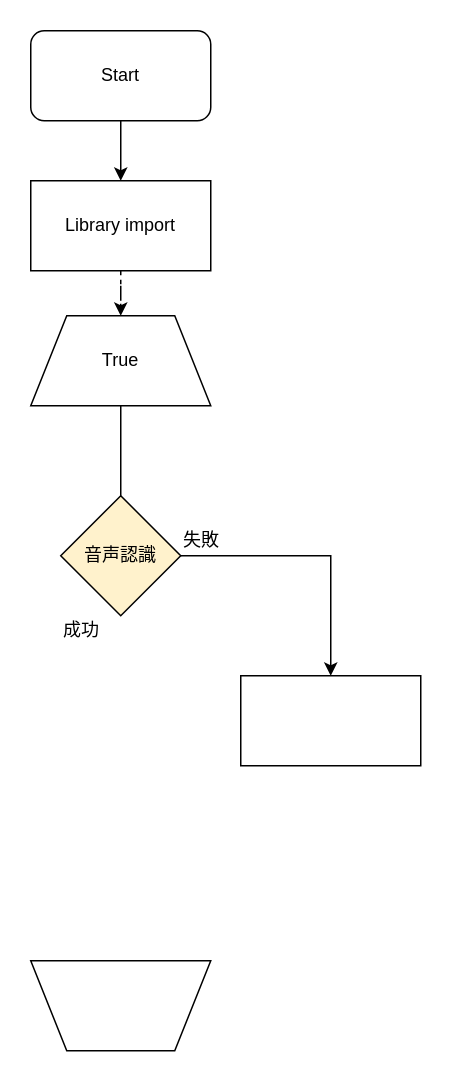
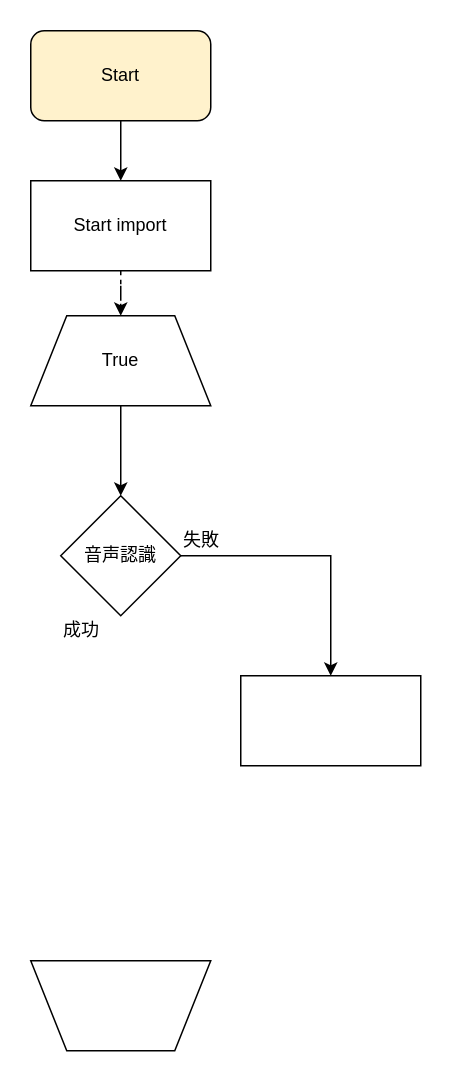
(121, 76) -> (121, 76)
(121, 226) -> (121, 226)
(121, 488) -> (121, 484)
(121, 556) -> (121, 556)
